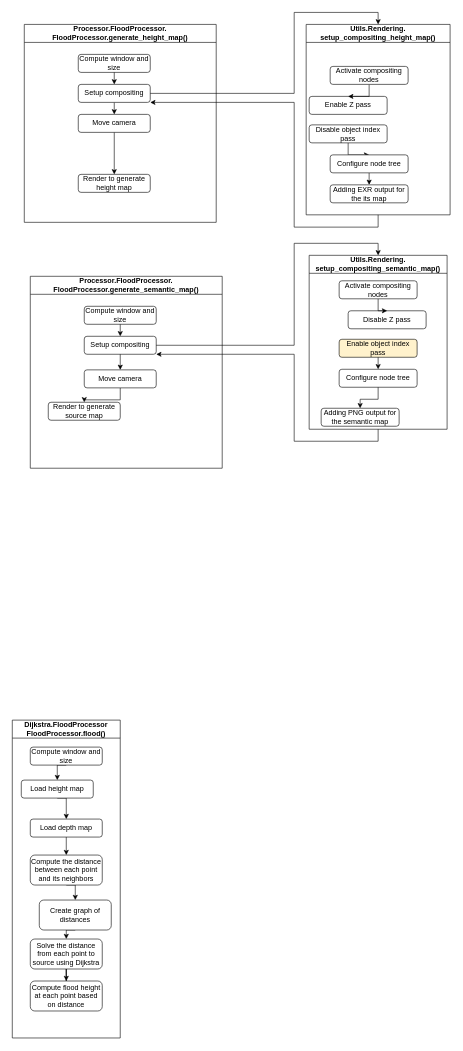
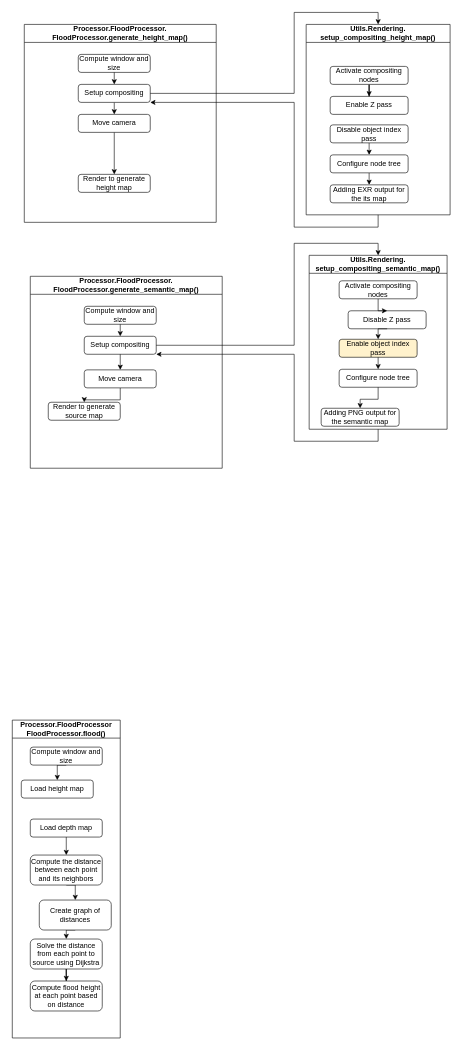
(348, 105) -> (369, 105)
(348, 134) -> (369, 134)
none -> (378, 333)
(66, 729) -> (66, 729)
(66, 813) -> none
